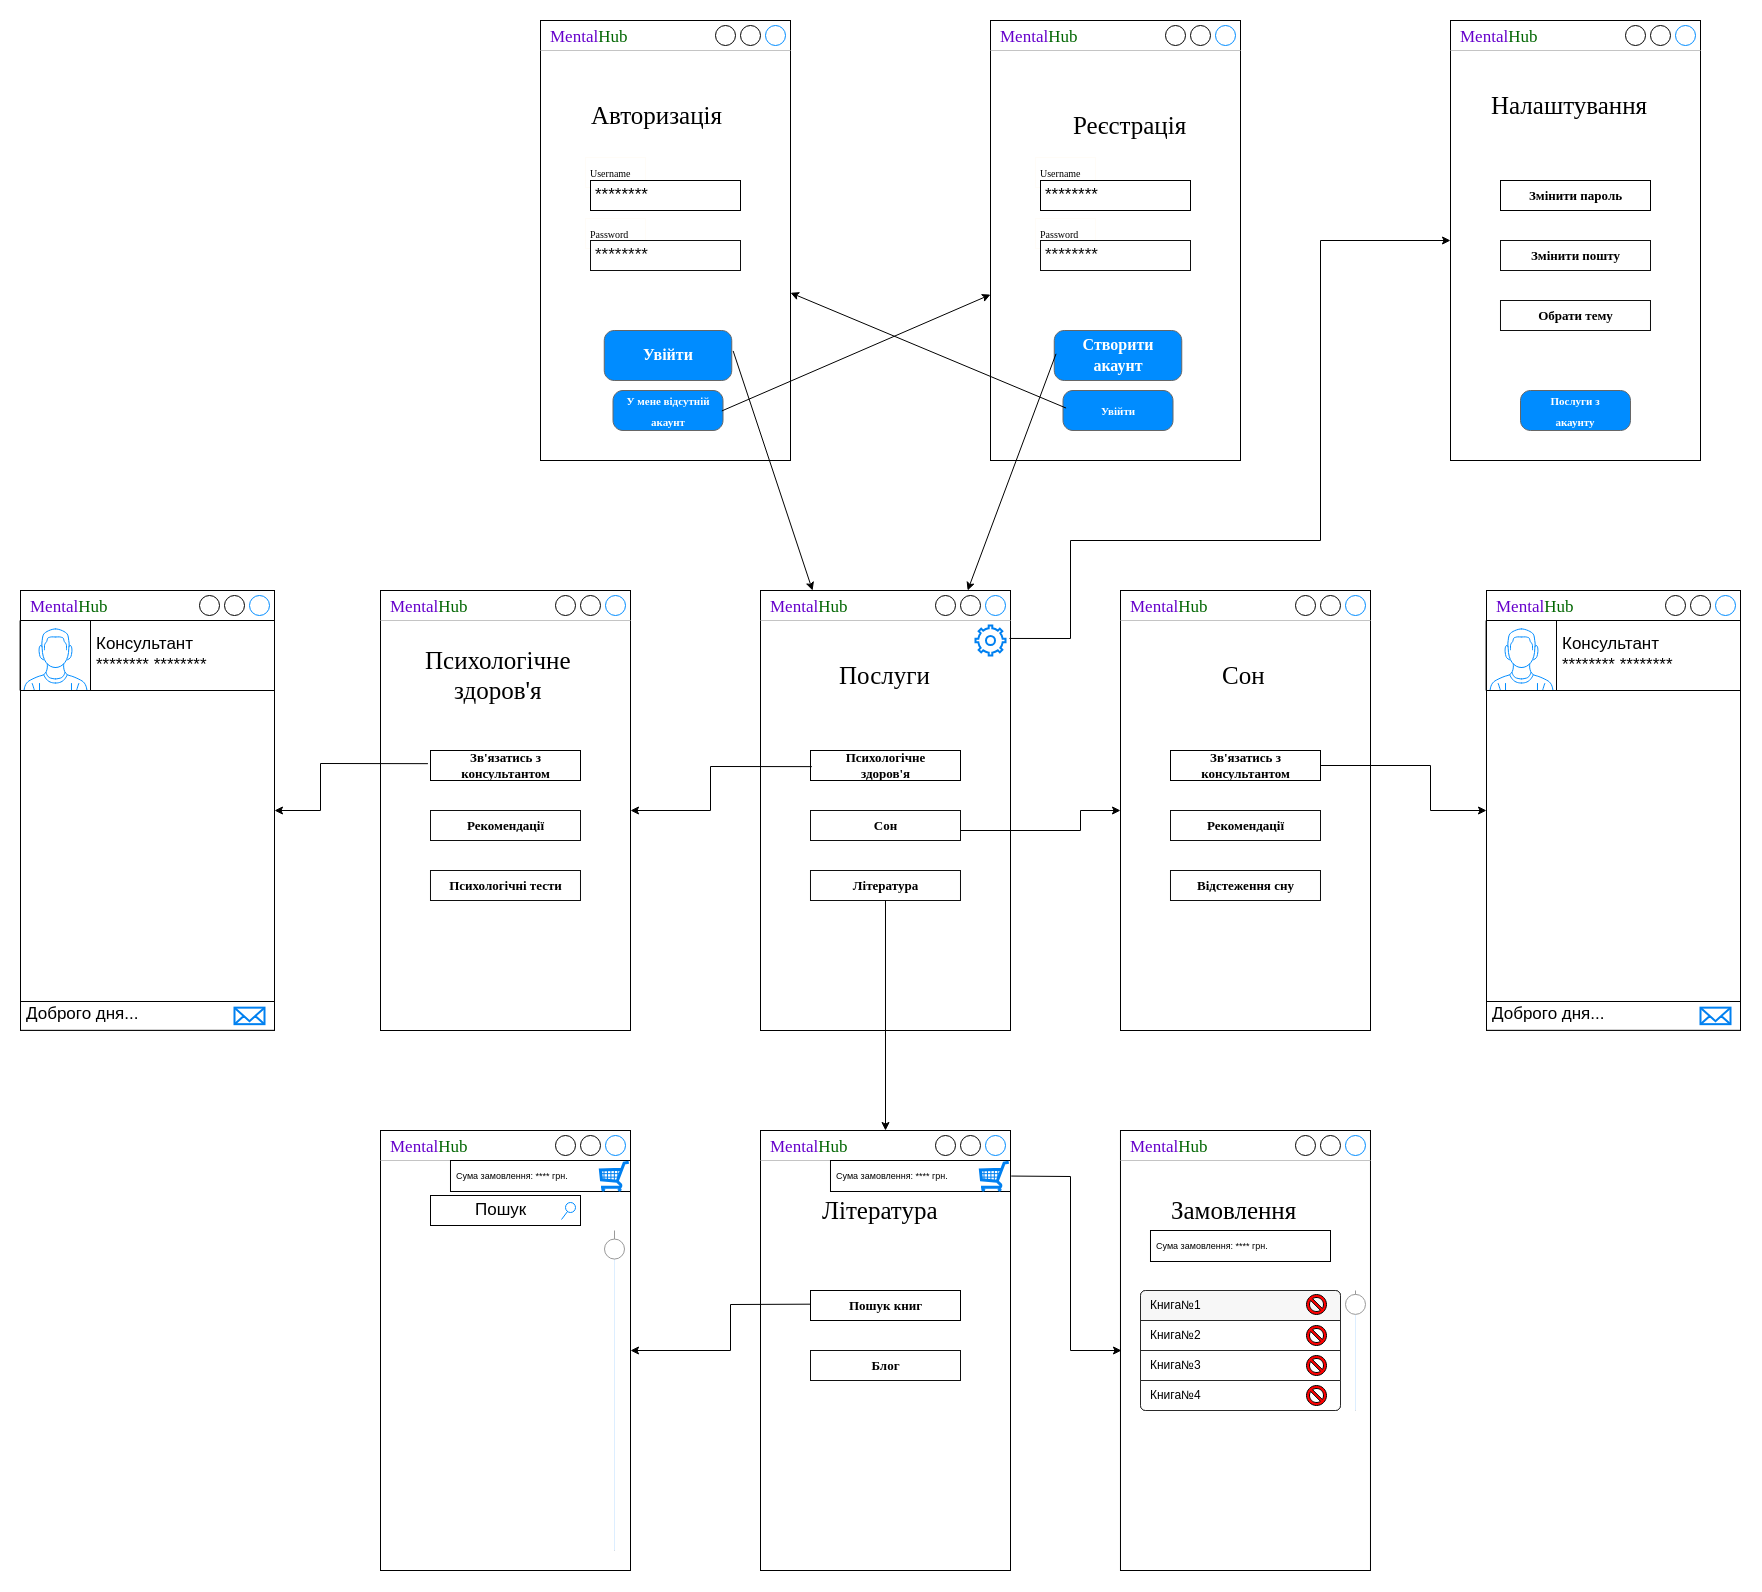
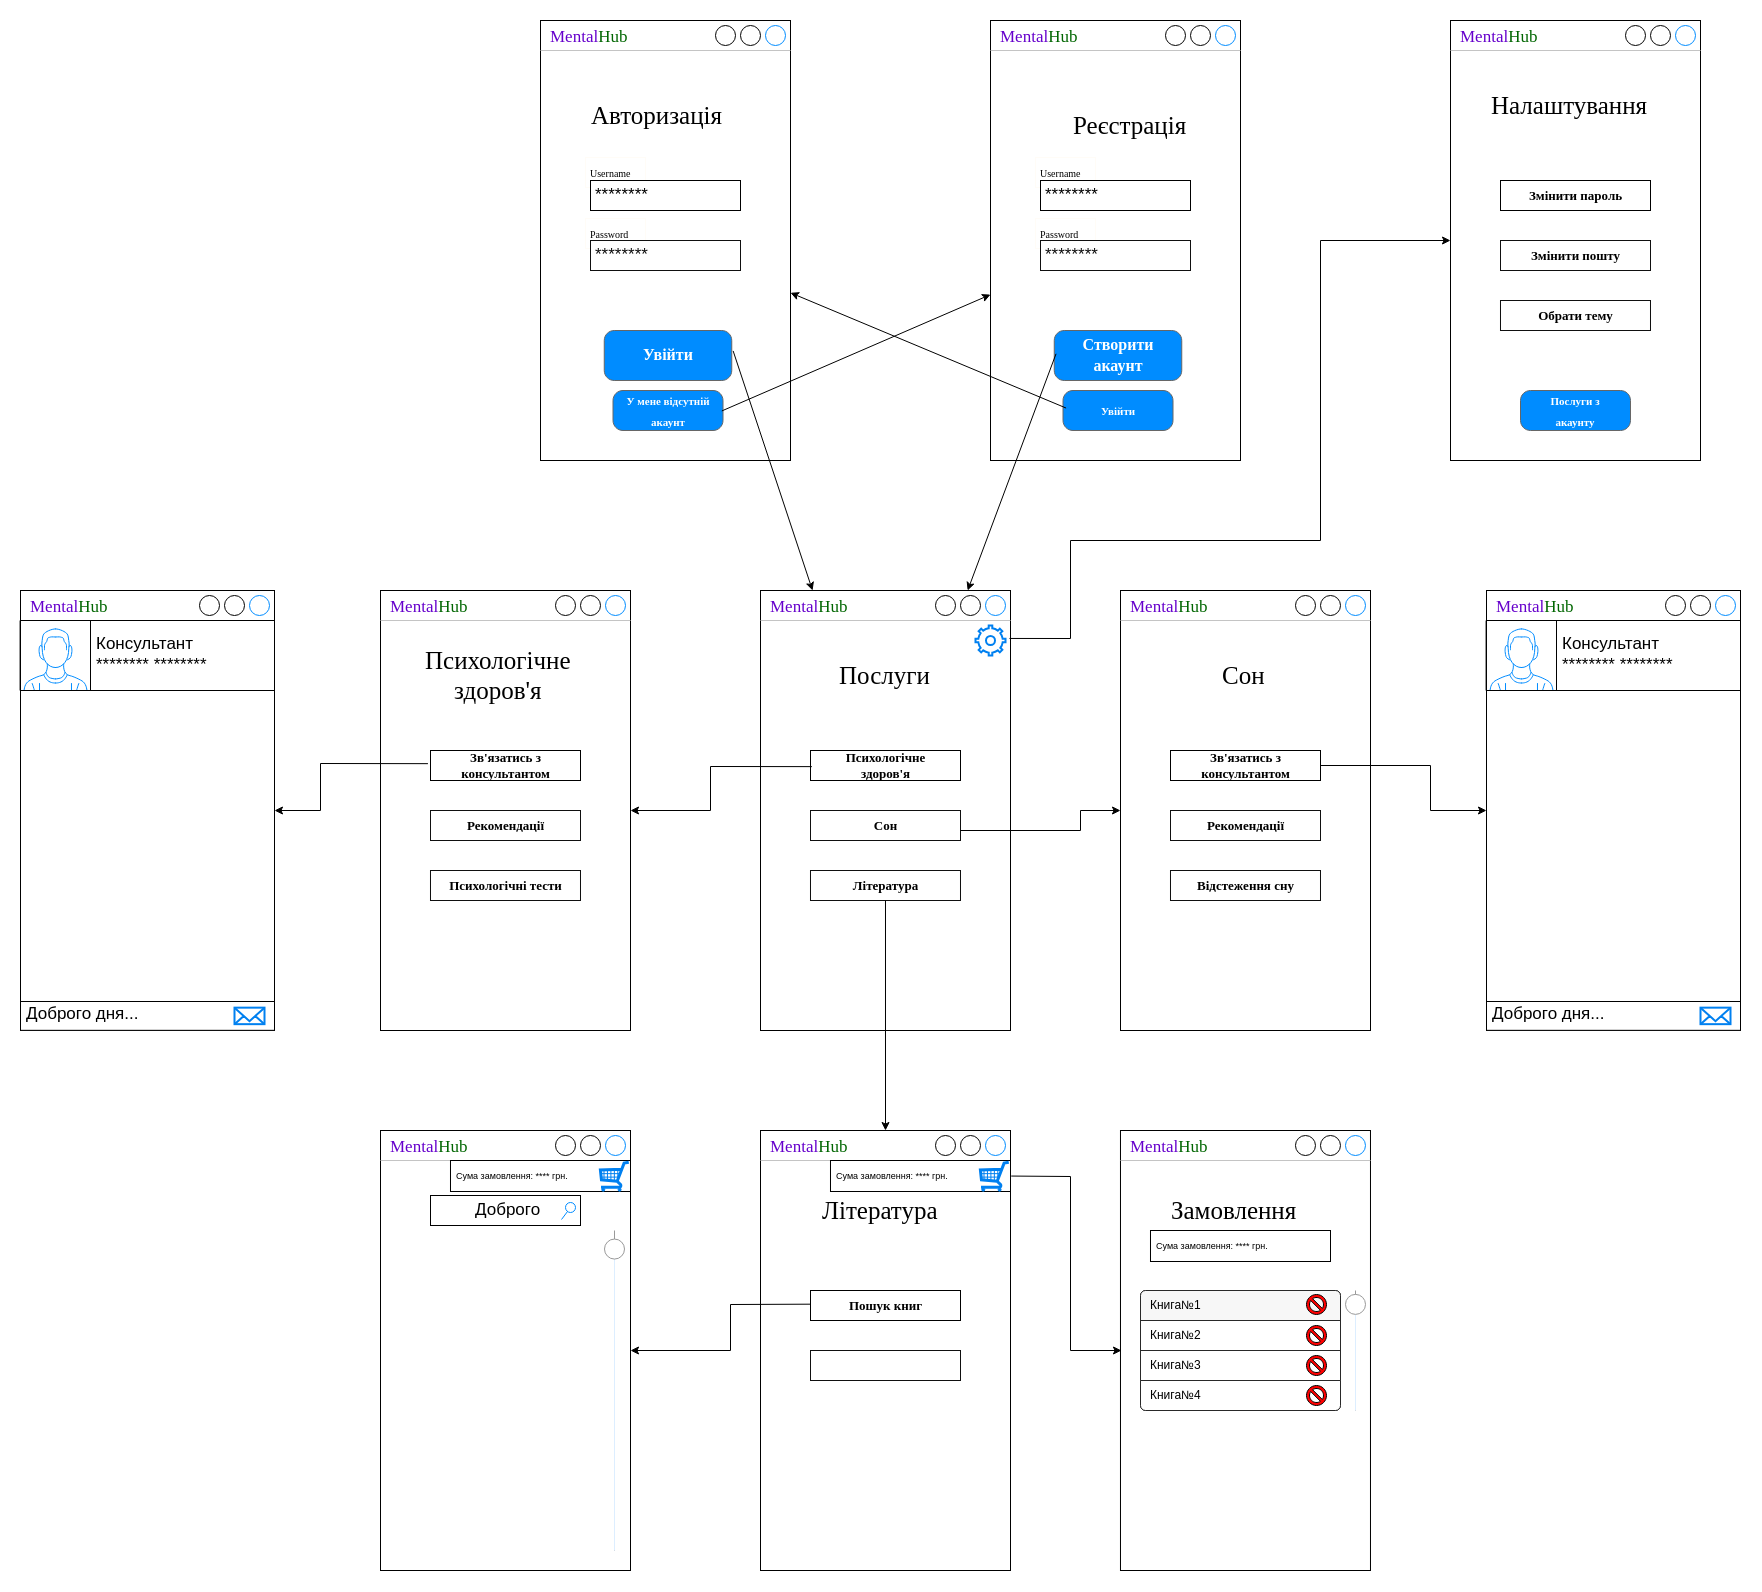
(459, 1211) -> (469, 1211)
(885, 1366) -> none
